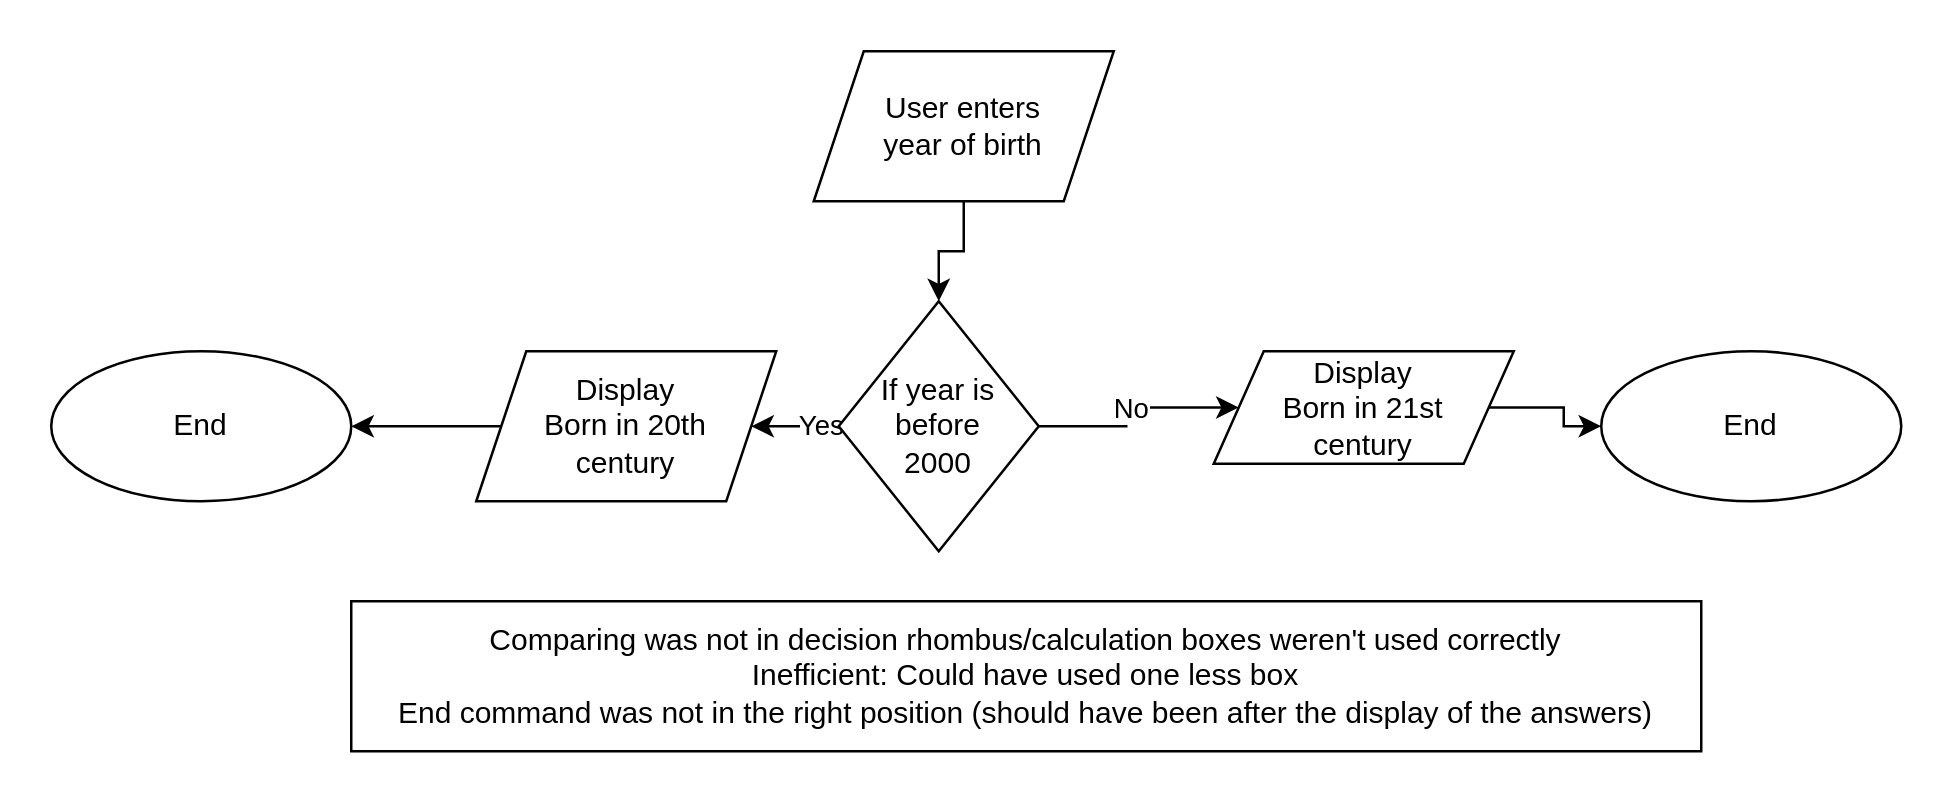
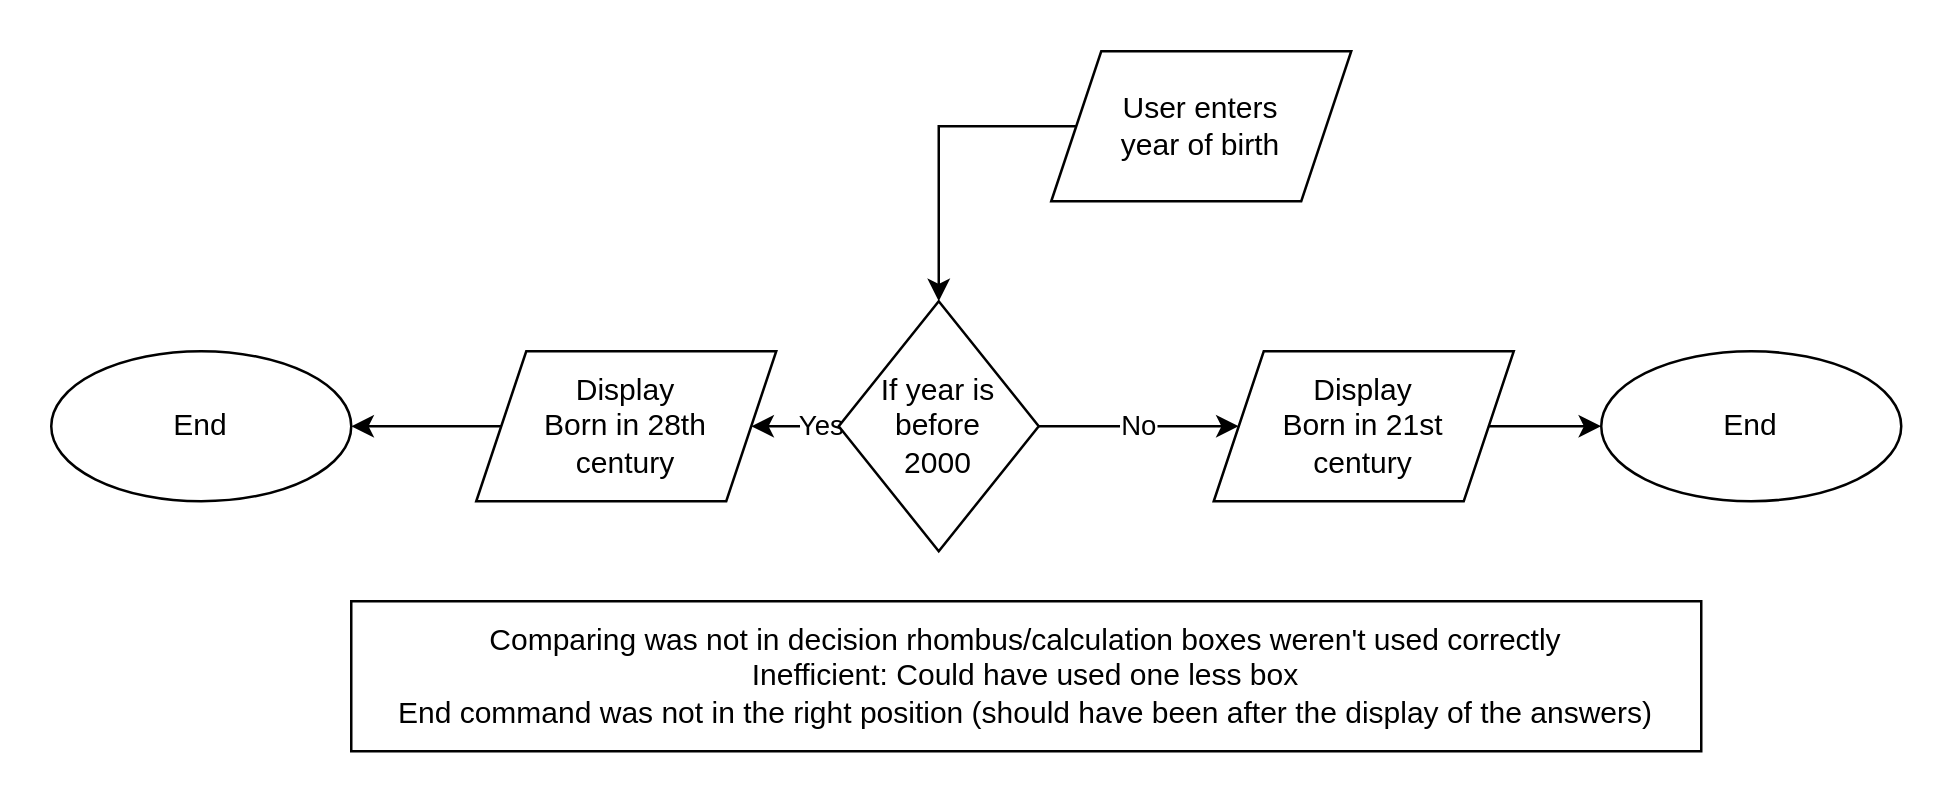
(964, 126) -> (1201, 126)
(1364, 408) -> (1364, 426)
(626, 426) -> (626, 426)
